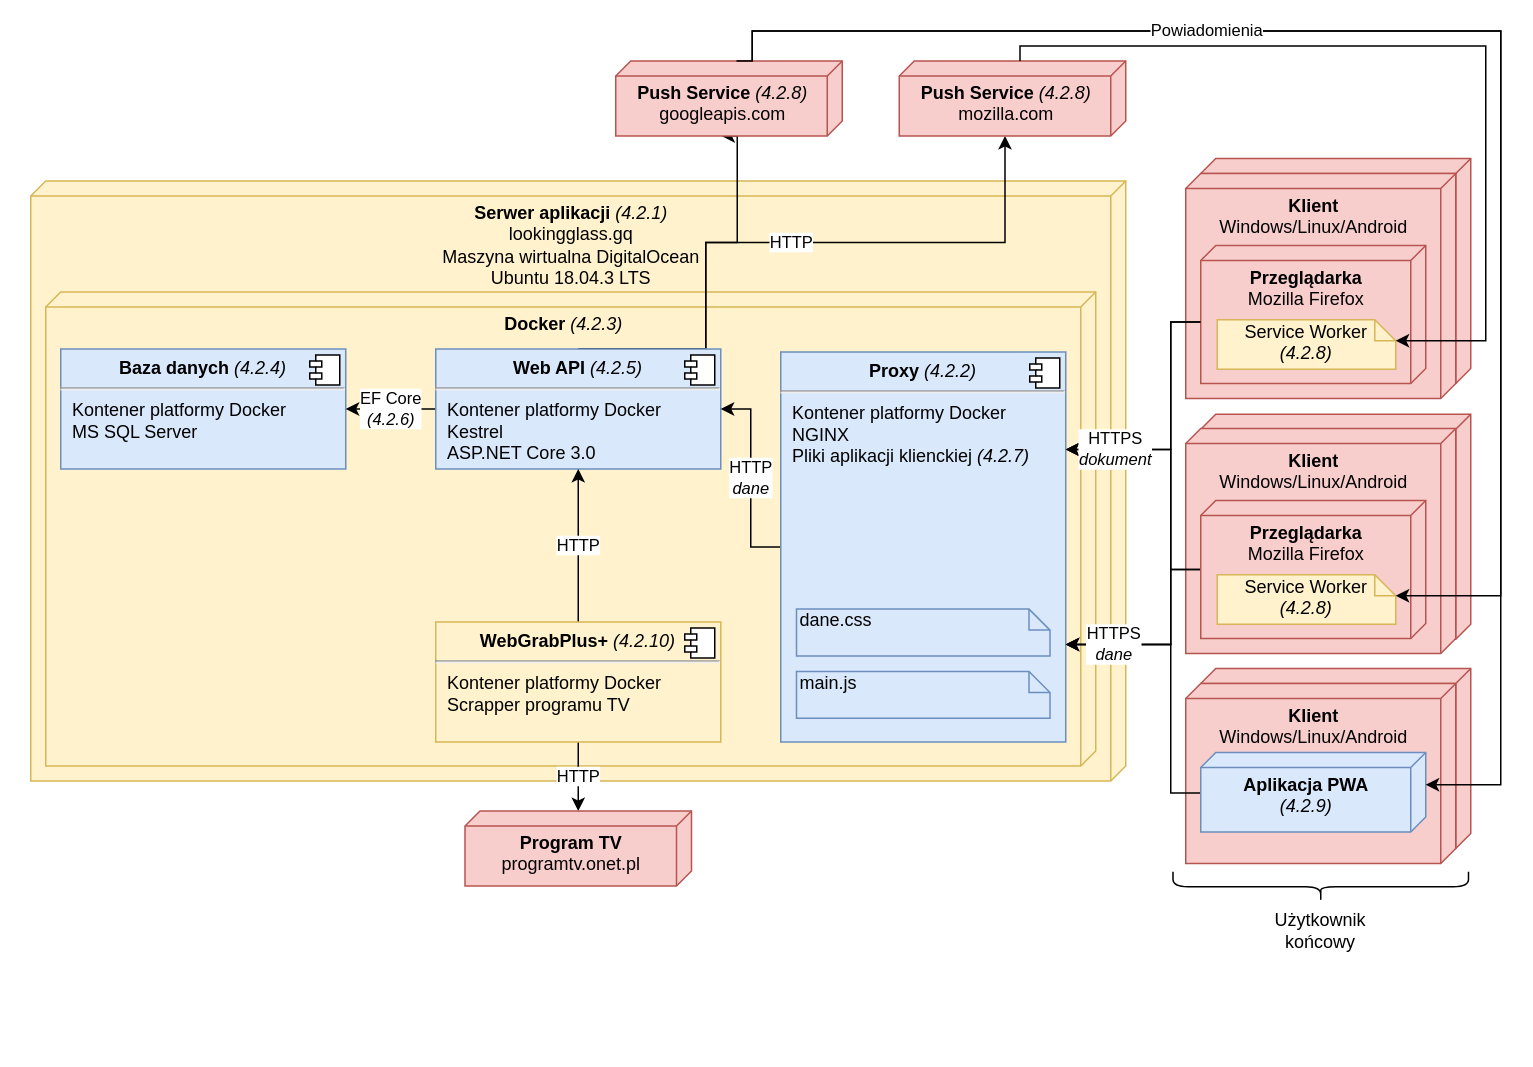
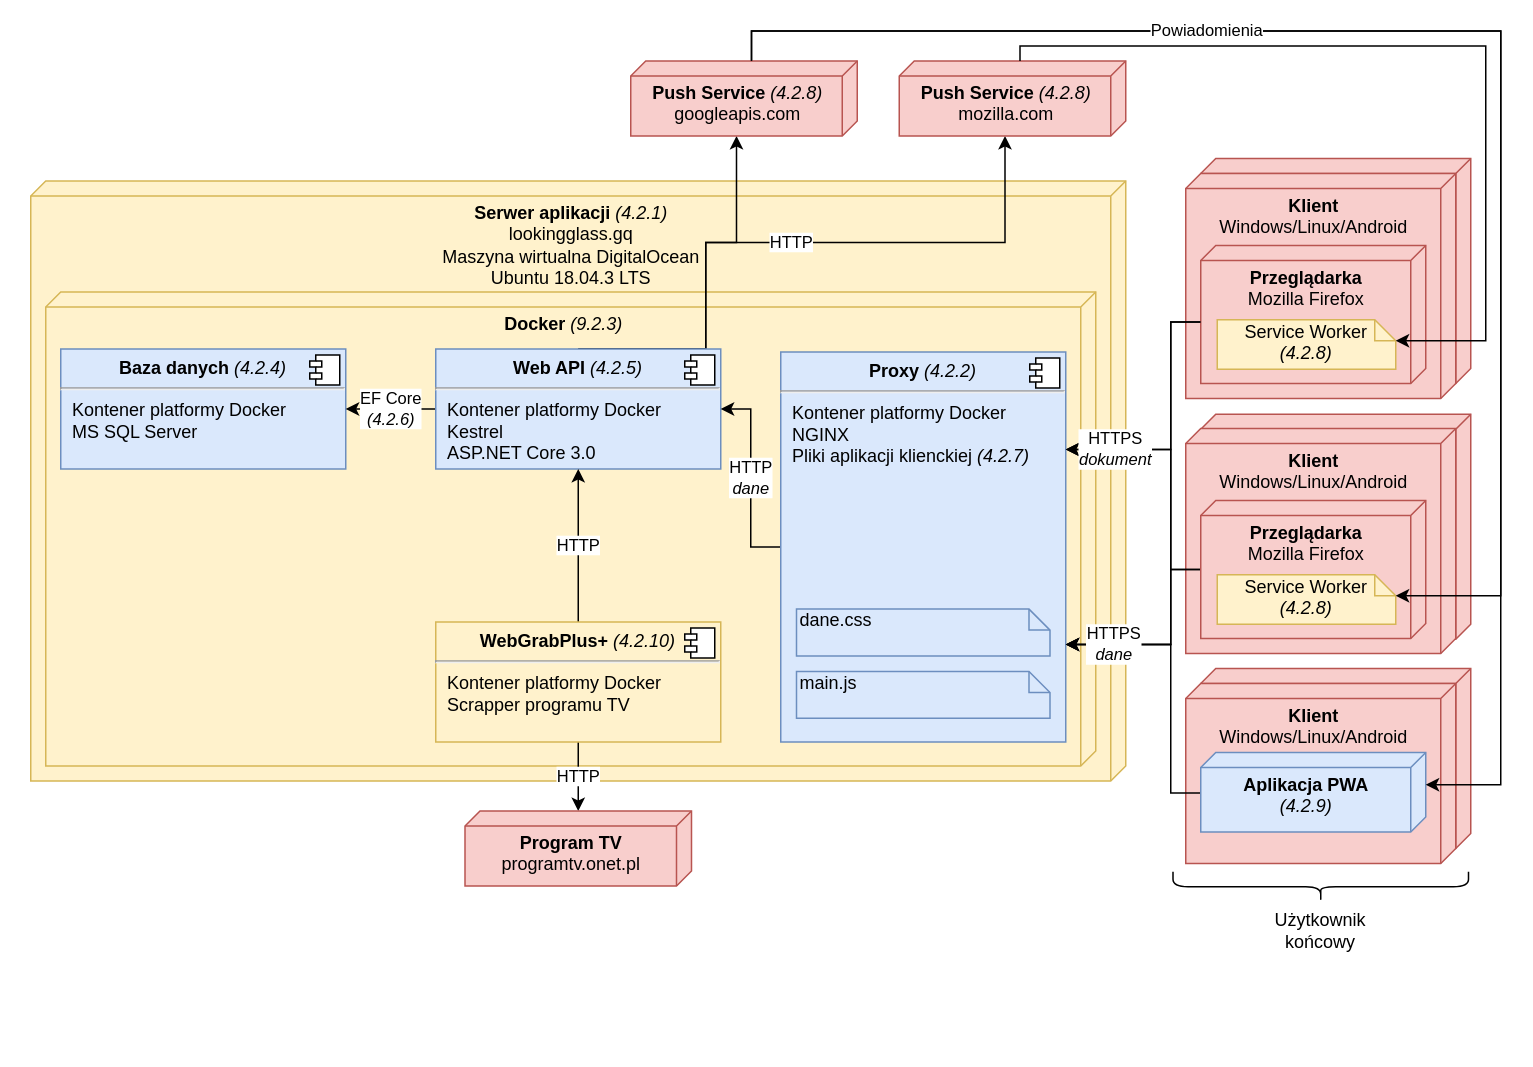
(729, 98) -> (744, 98)
(564, 325) -> (564, 325)
